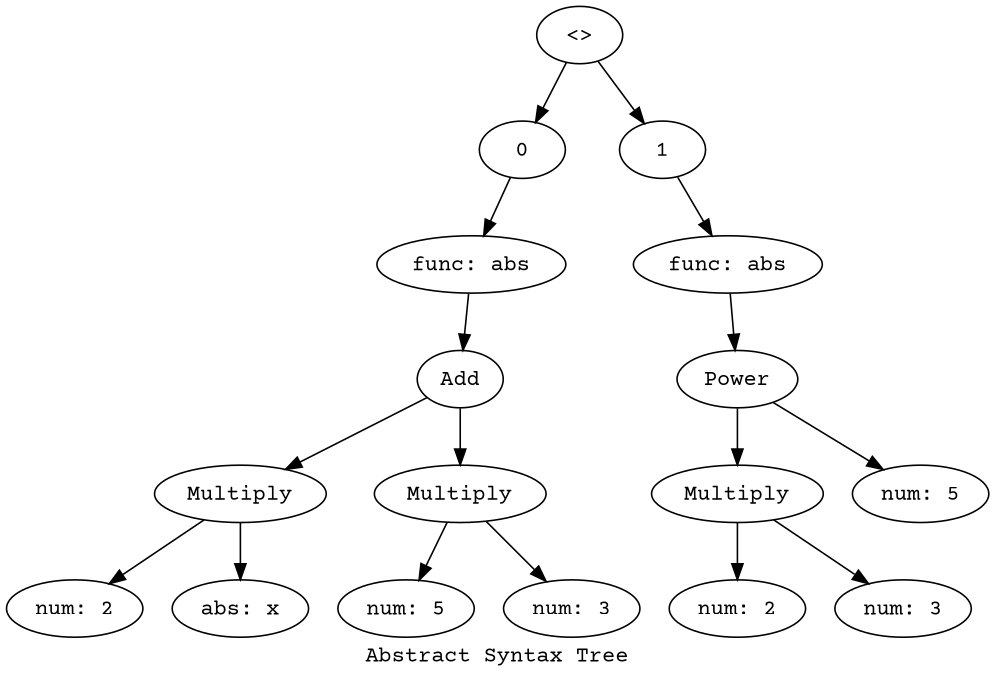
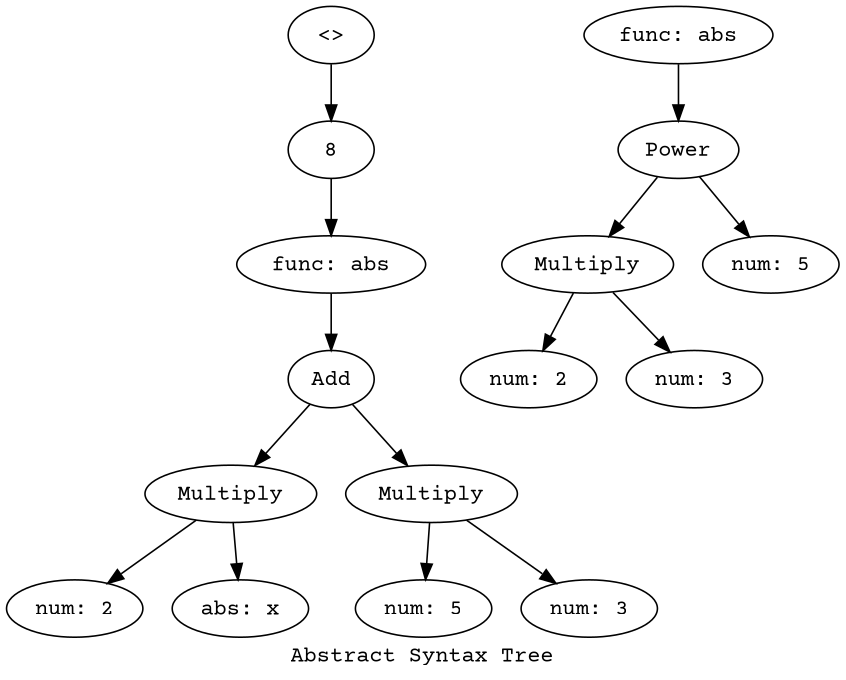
(522, 150) -> (331, 150)
(663, 150) -> none
